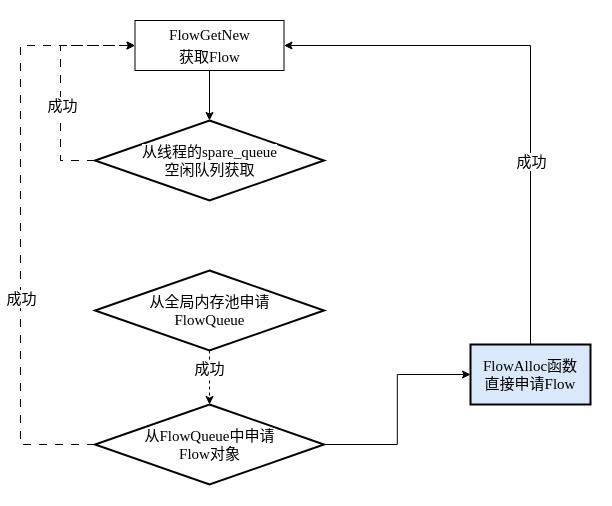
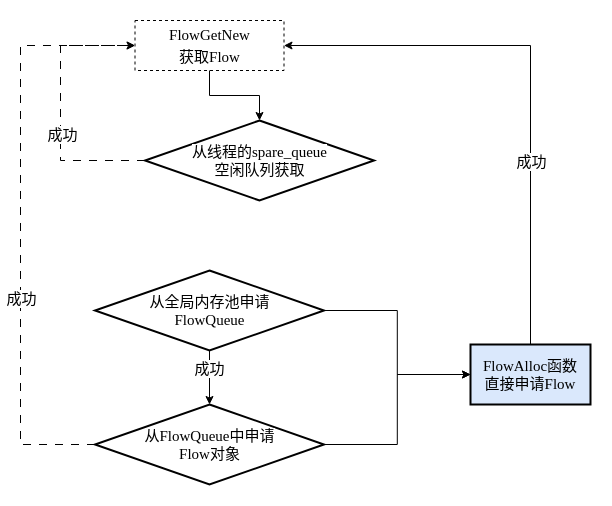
(129, 46) -> (132, 46)
(210, 46) -> (210, 46)
(210, 161) -> (260, 161)
none -> (391, 311)
(210, 387) -> (210, 387)
